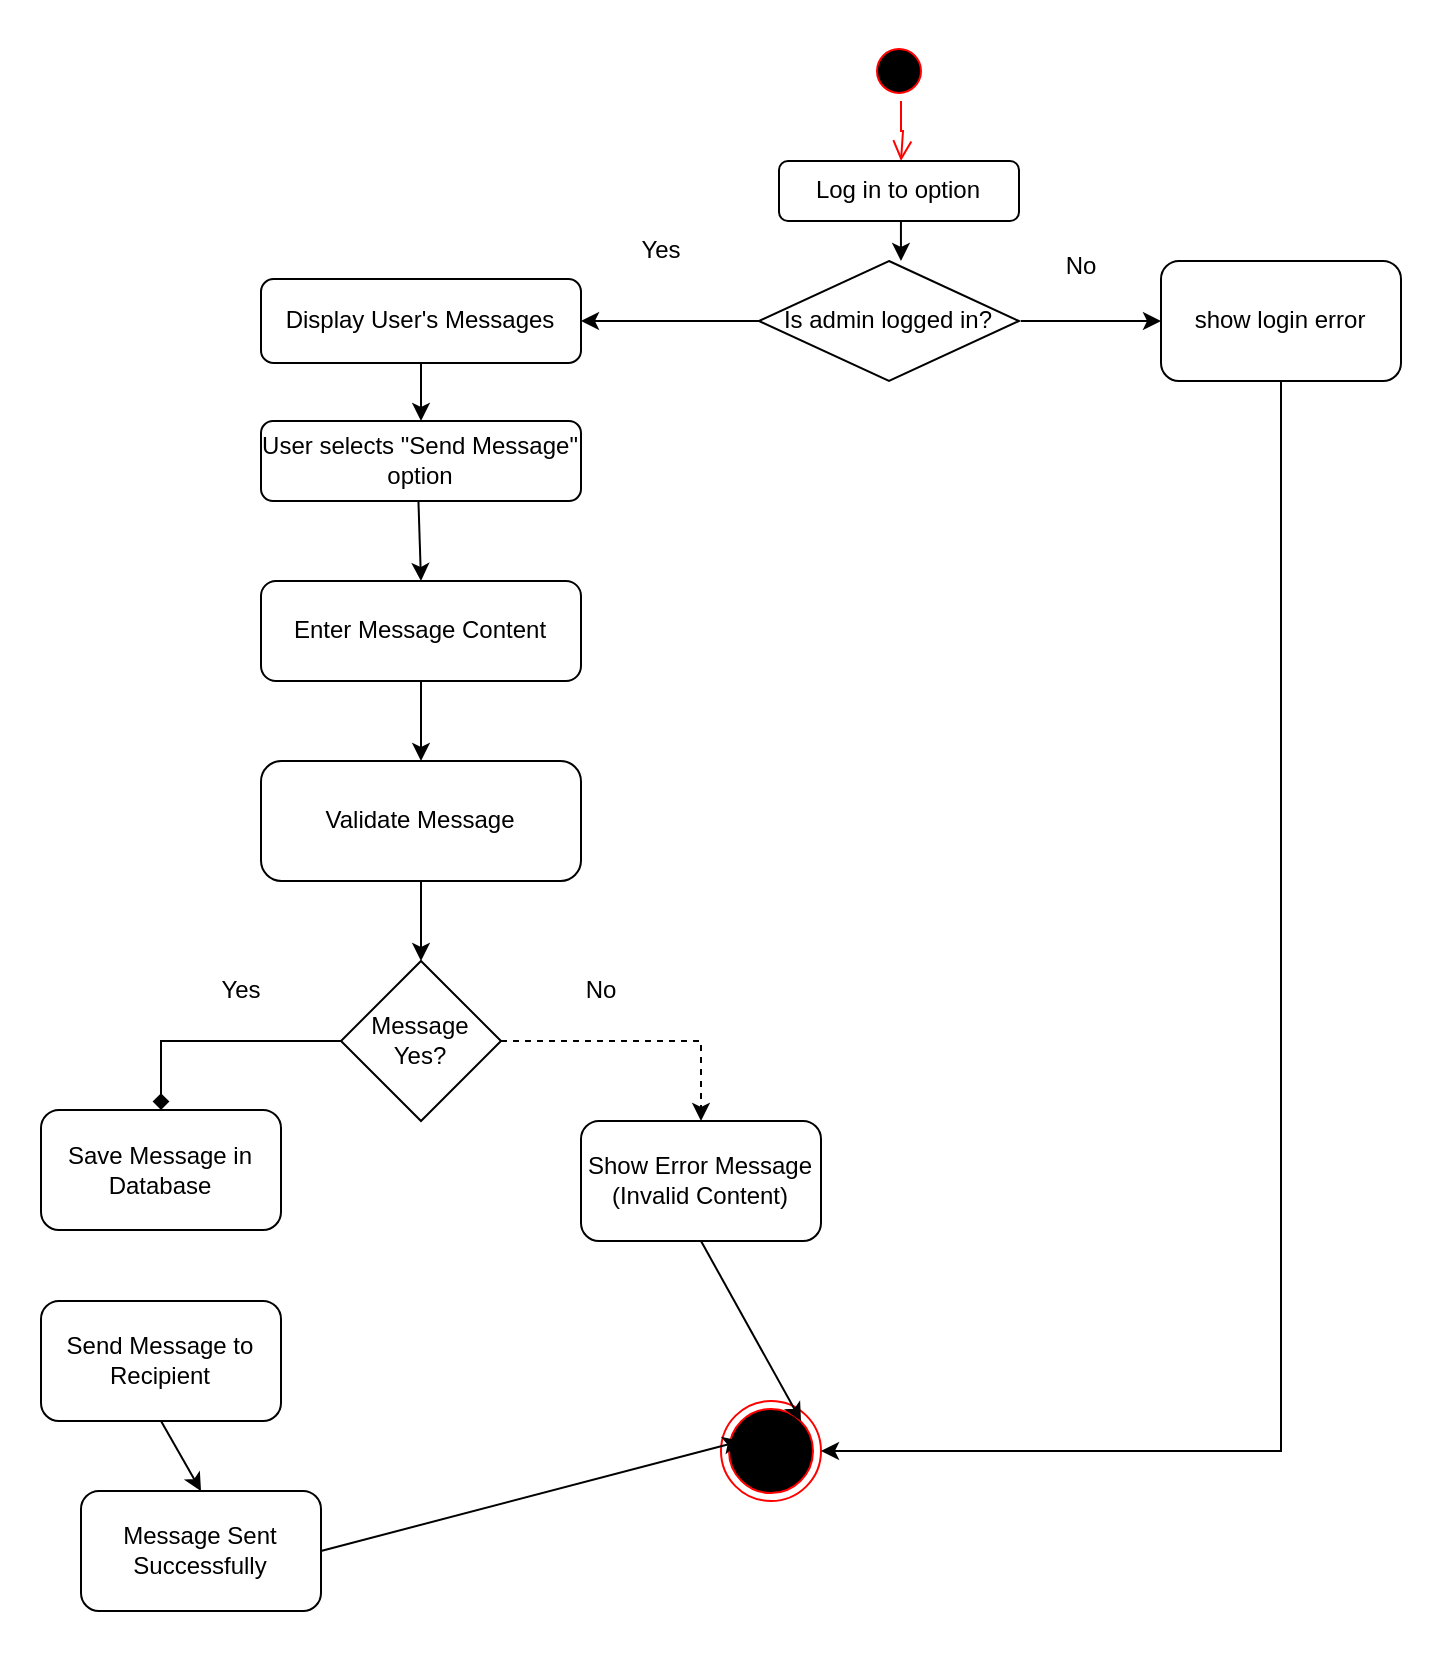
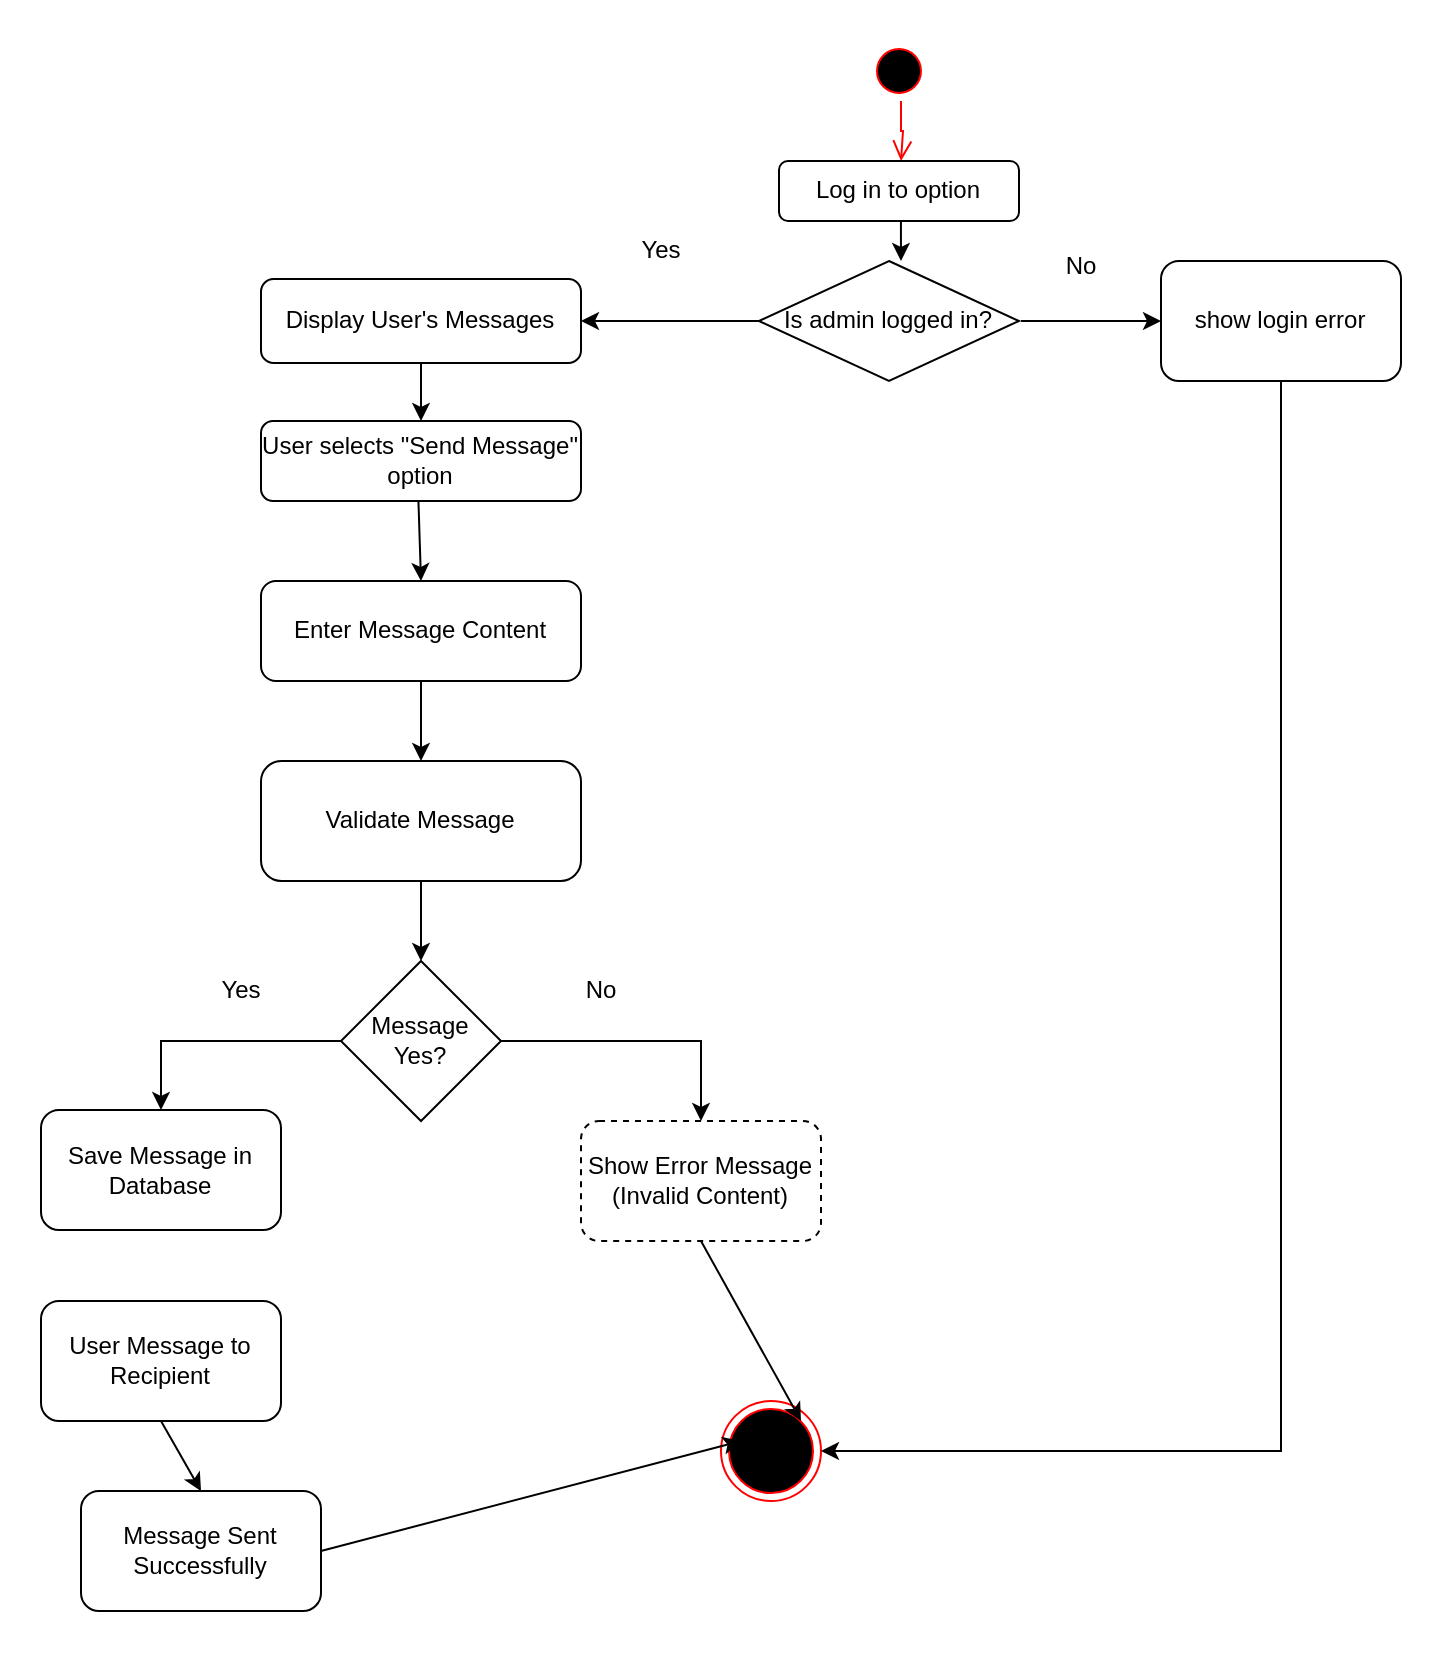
(634, 1041) -> (634, 1041)
(161, 1094) -> (161, 1095)
(701, 1181) -> (701, 1181)
(161, 1361) -> (161, 1361)
